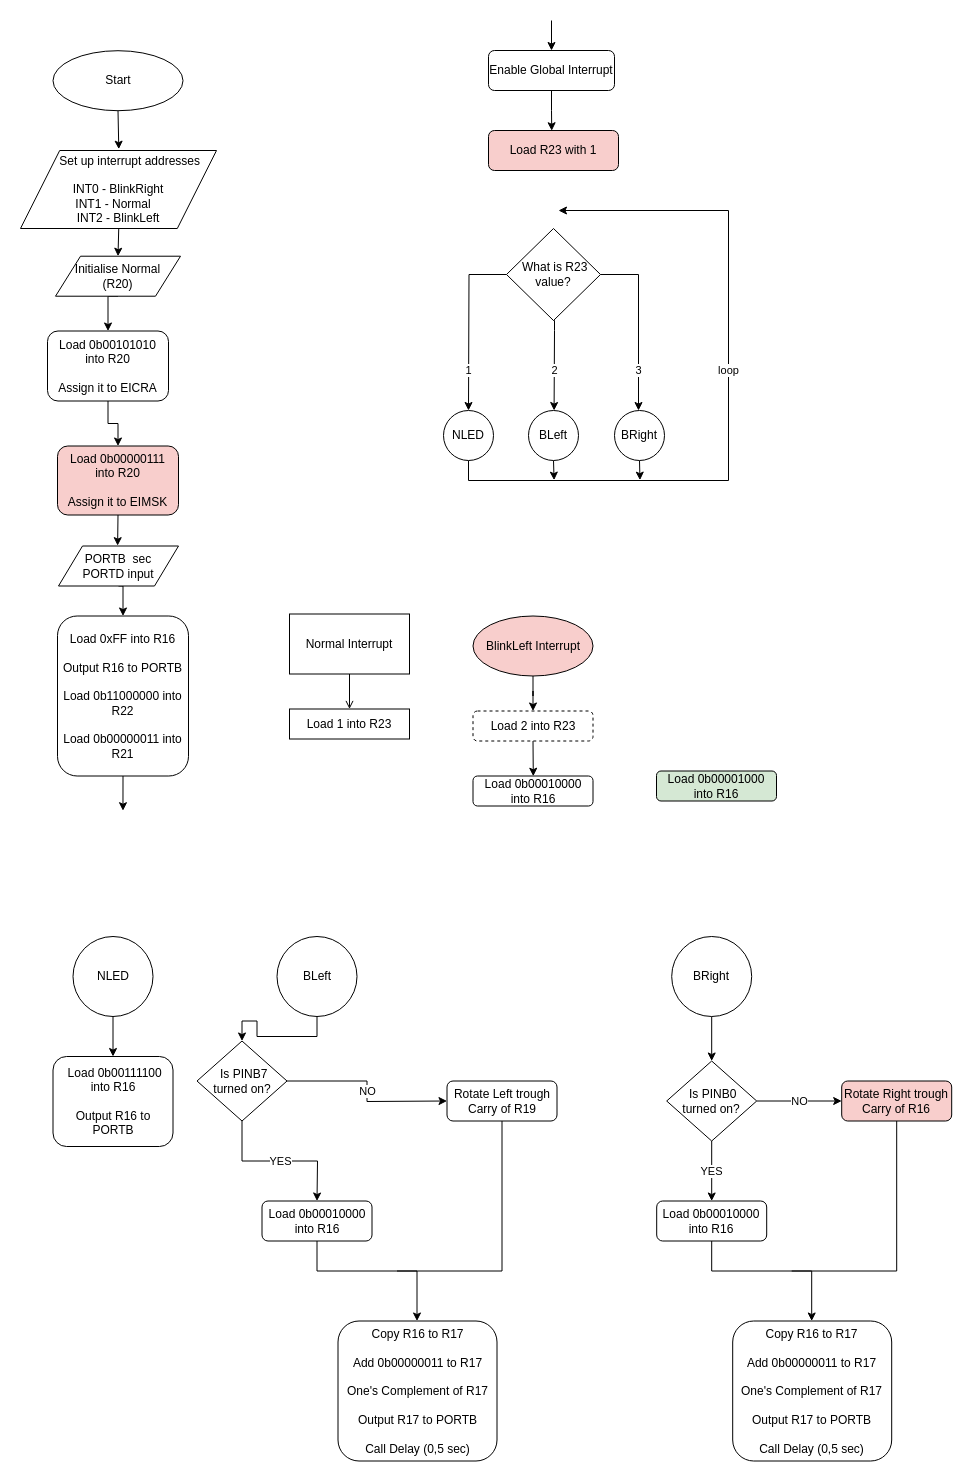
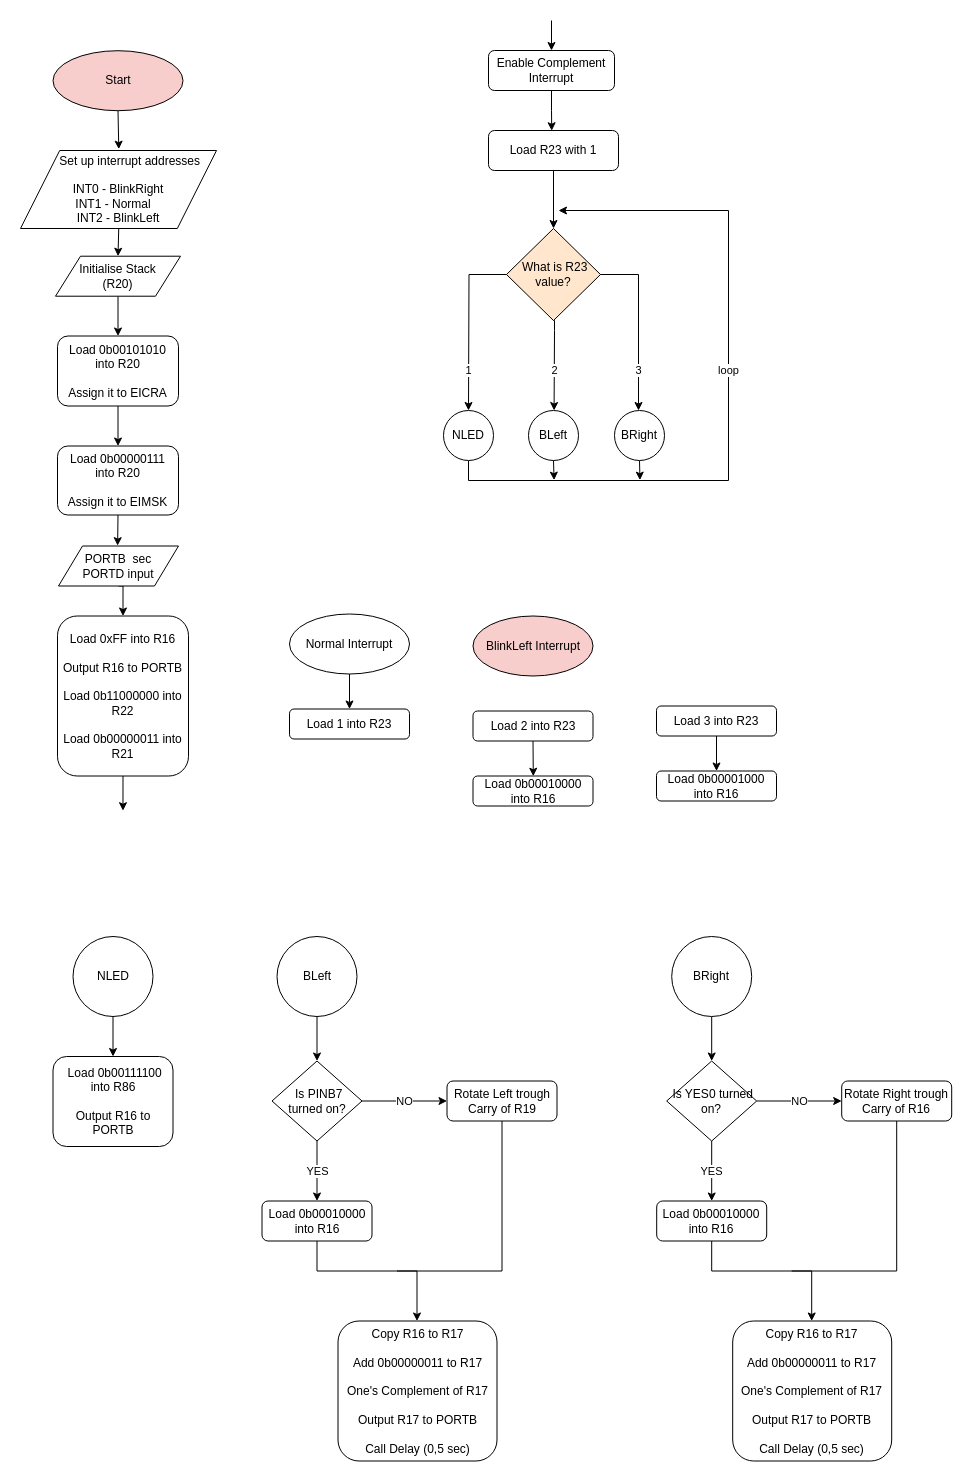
(552, 71) -> (552, 71)
(118, 81) -> (118, 81)
(554, 151) -> (554, 151)
none -> (554, 196)
(554, 275) -> (554, 275)
(118, 277) -> (118, 277)
(108, 366) -> (118, 371)
(118, 481) -> (118, 481)
(350, 644) -> (350, 644)
(533, 695) -> none
(350, 703) -> (350, 701)
none -> (717, 721)
(350, 724) -> (350, 724)
(533, 726) -> (533, 726)
none -> (717, 750)
(717, 786) -> (717, 786)
(242, 1081) -> (317, 1101)
(897, 1101) -> (897, 1101)
(114, 1102) -> (114, 1102)
(712, 1102) -> (712, 1102)
